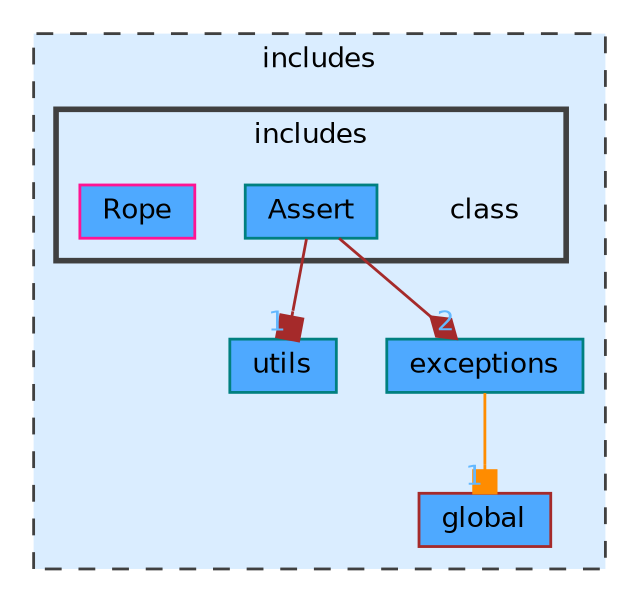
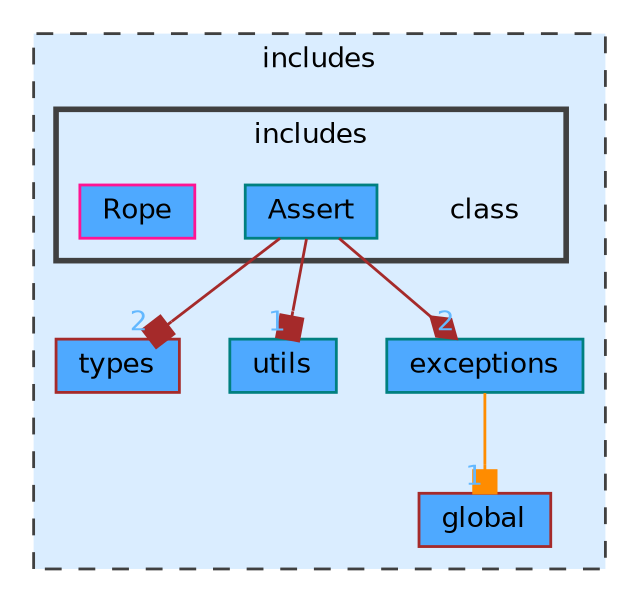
none -> (118, 366)
